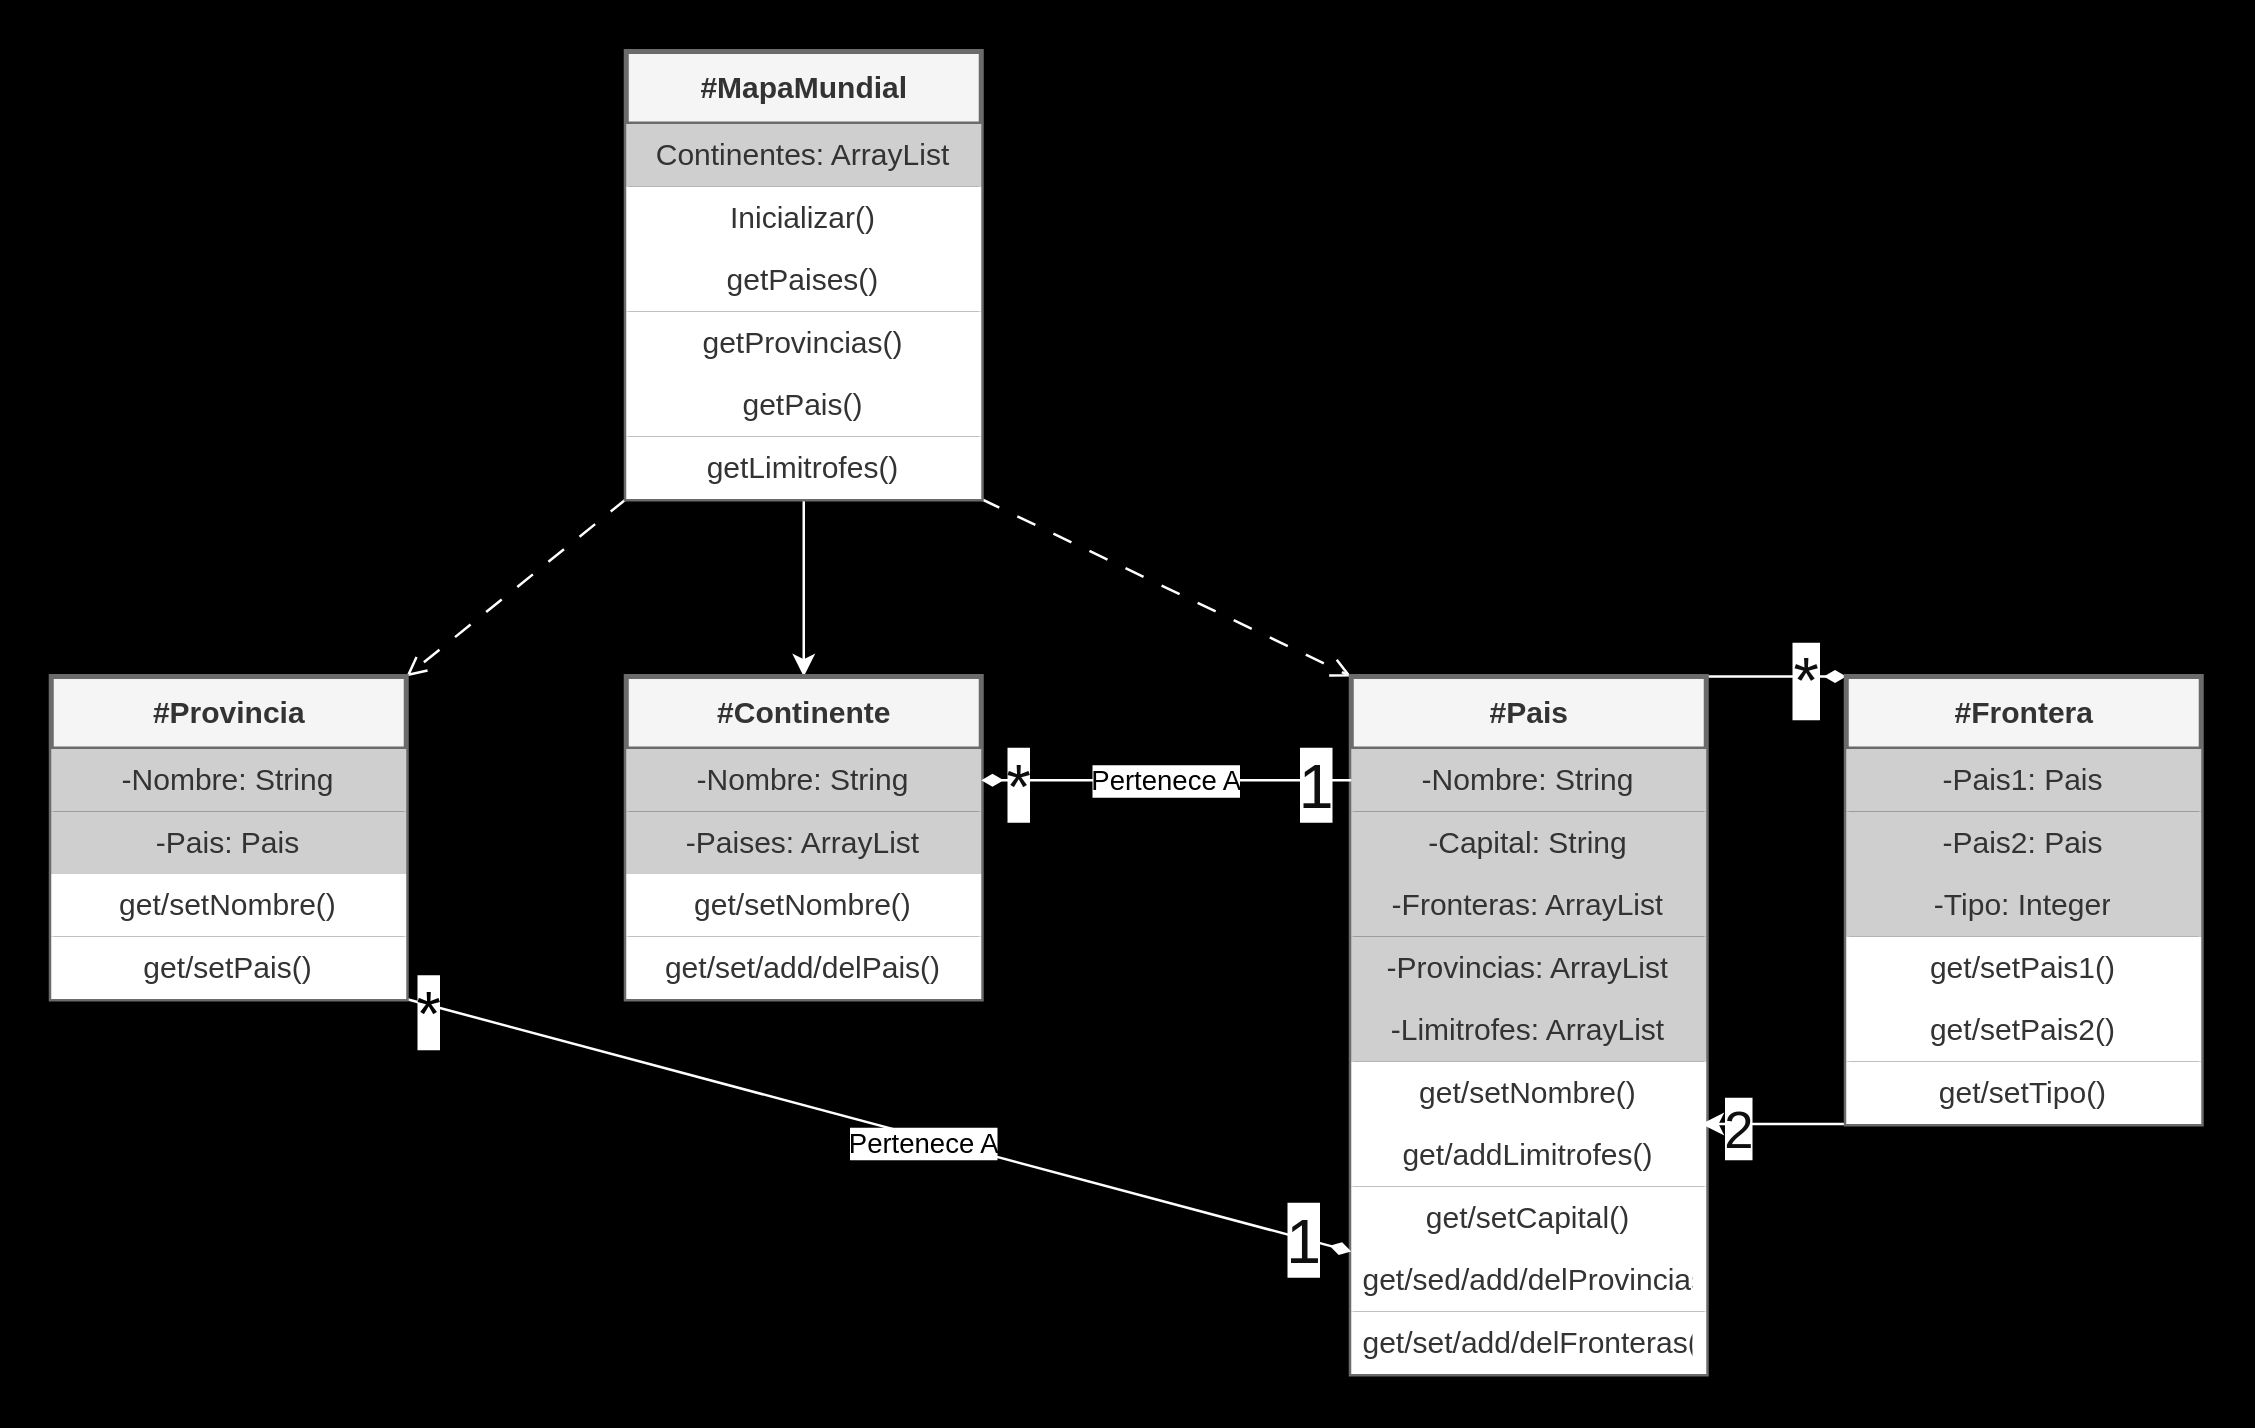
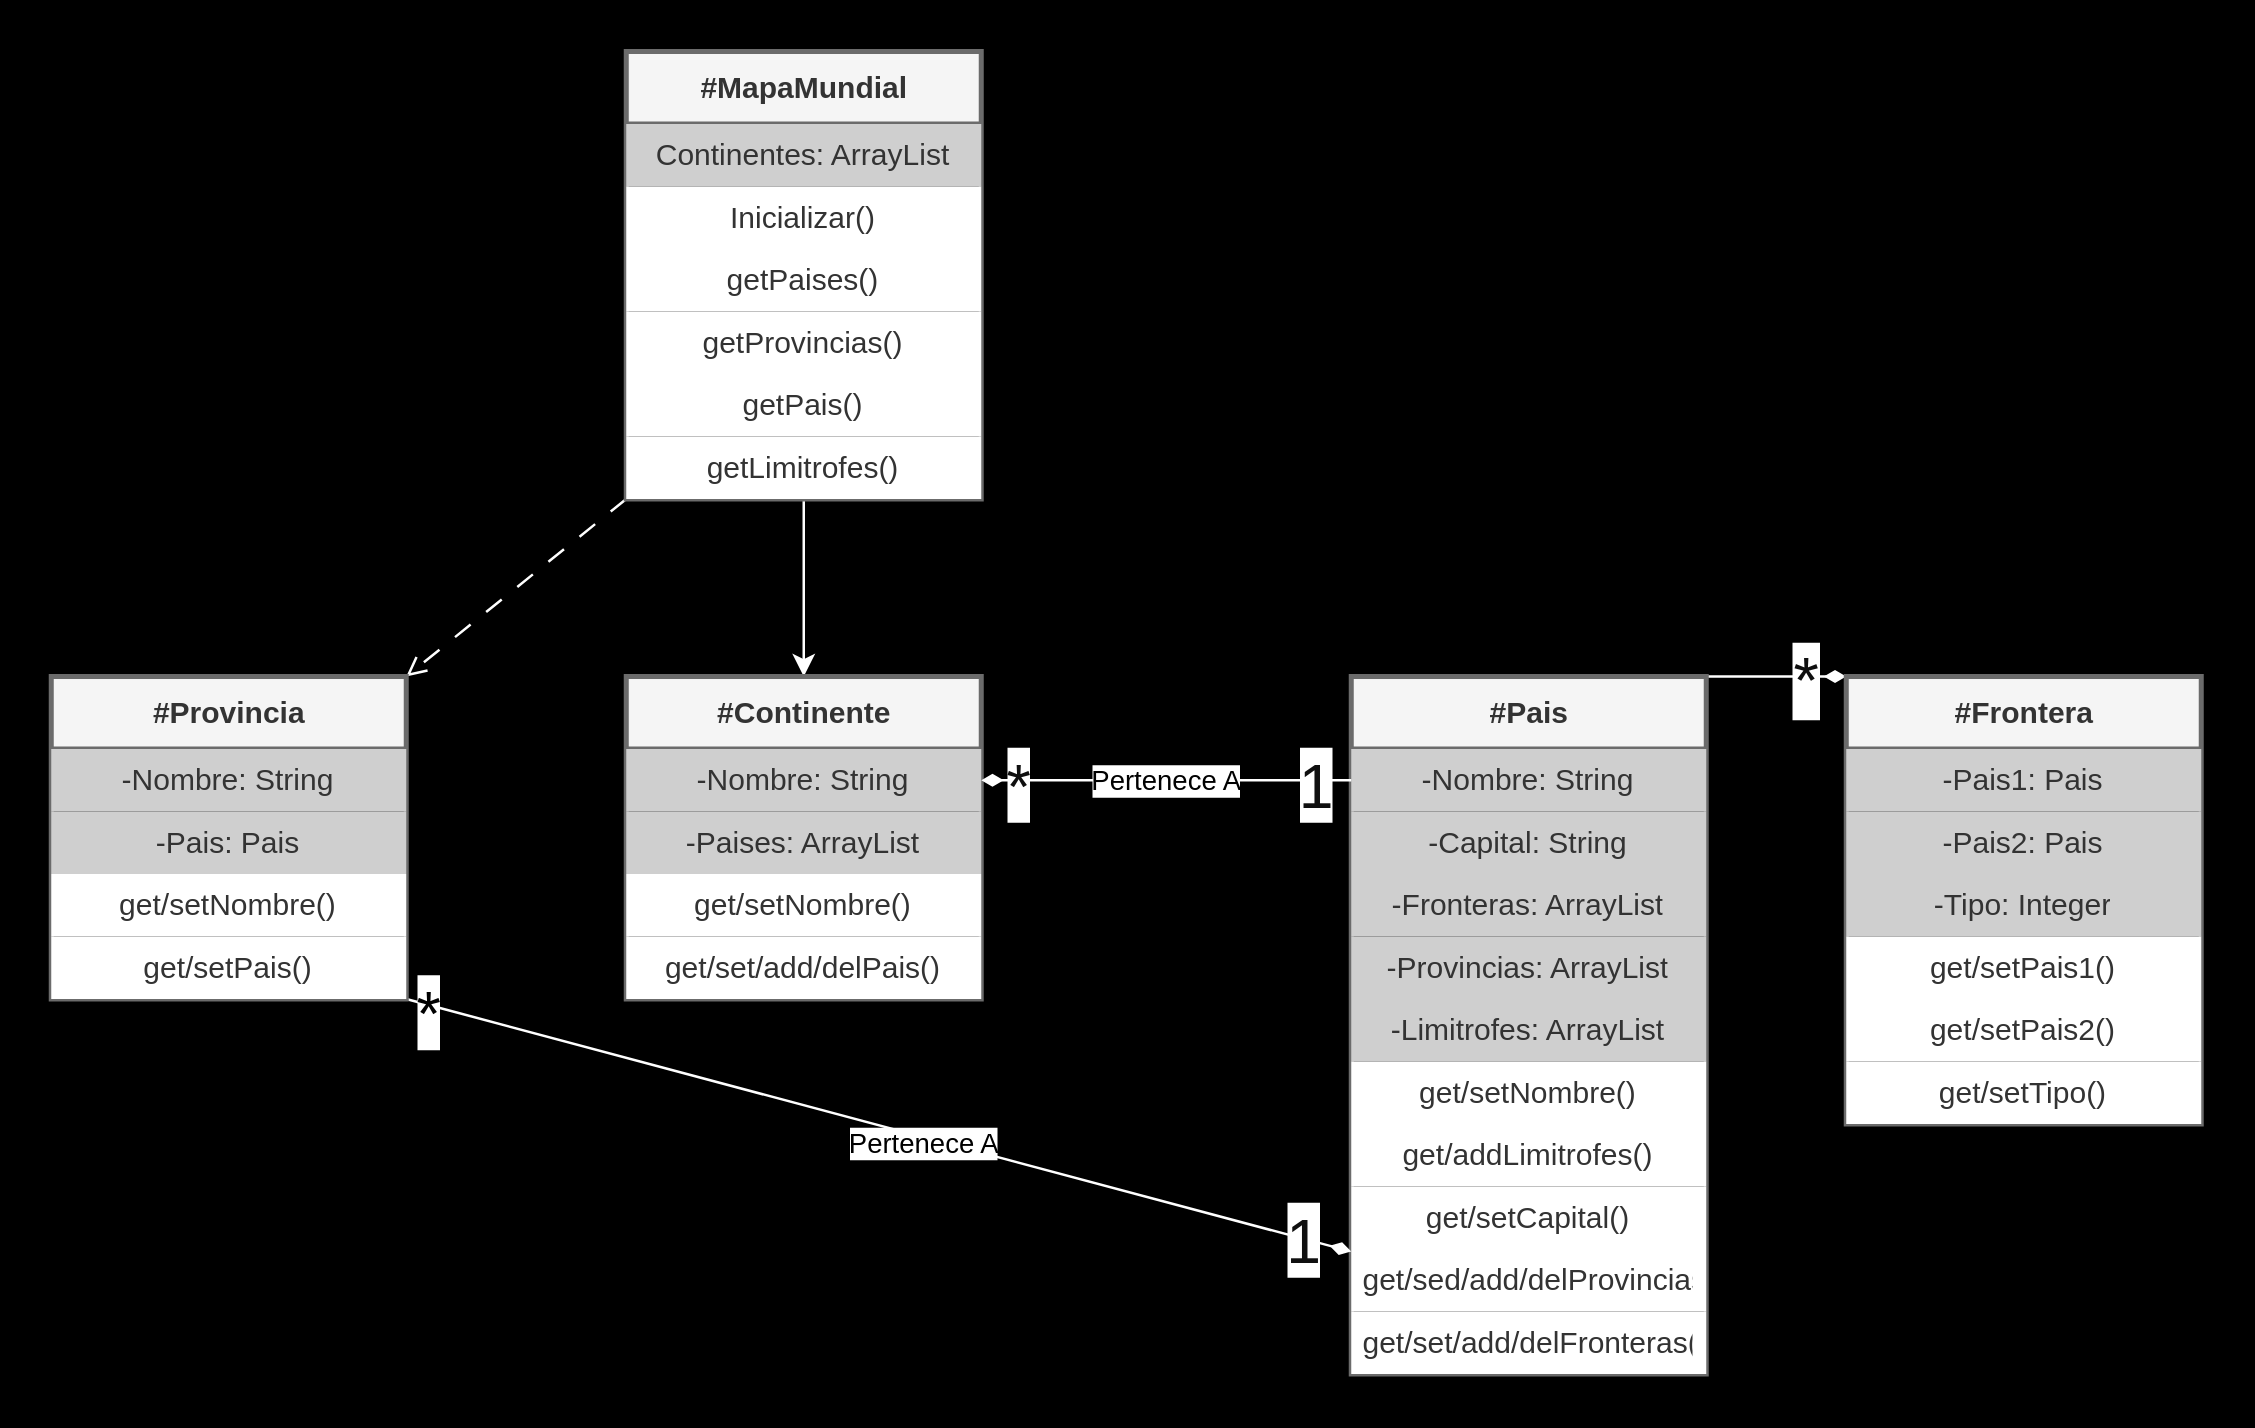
(1026, 520) -> none
(1781, 1124) -> none
